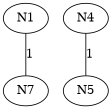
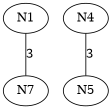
(30, 55) -> (30, 55)
(90, 55) -> (90, 55)
